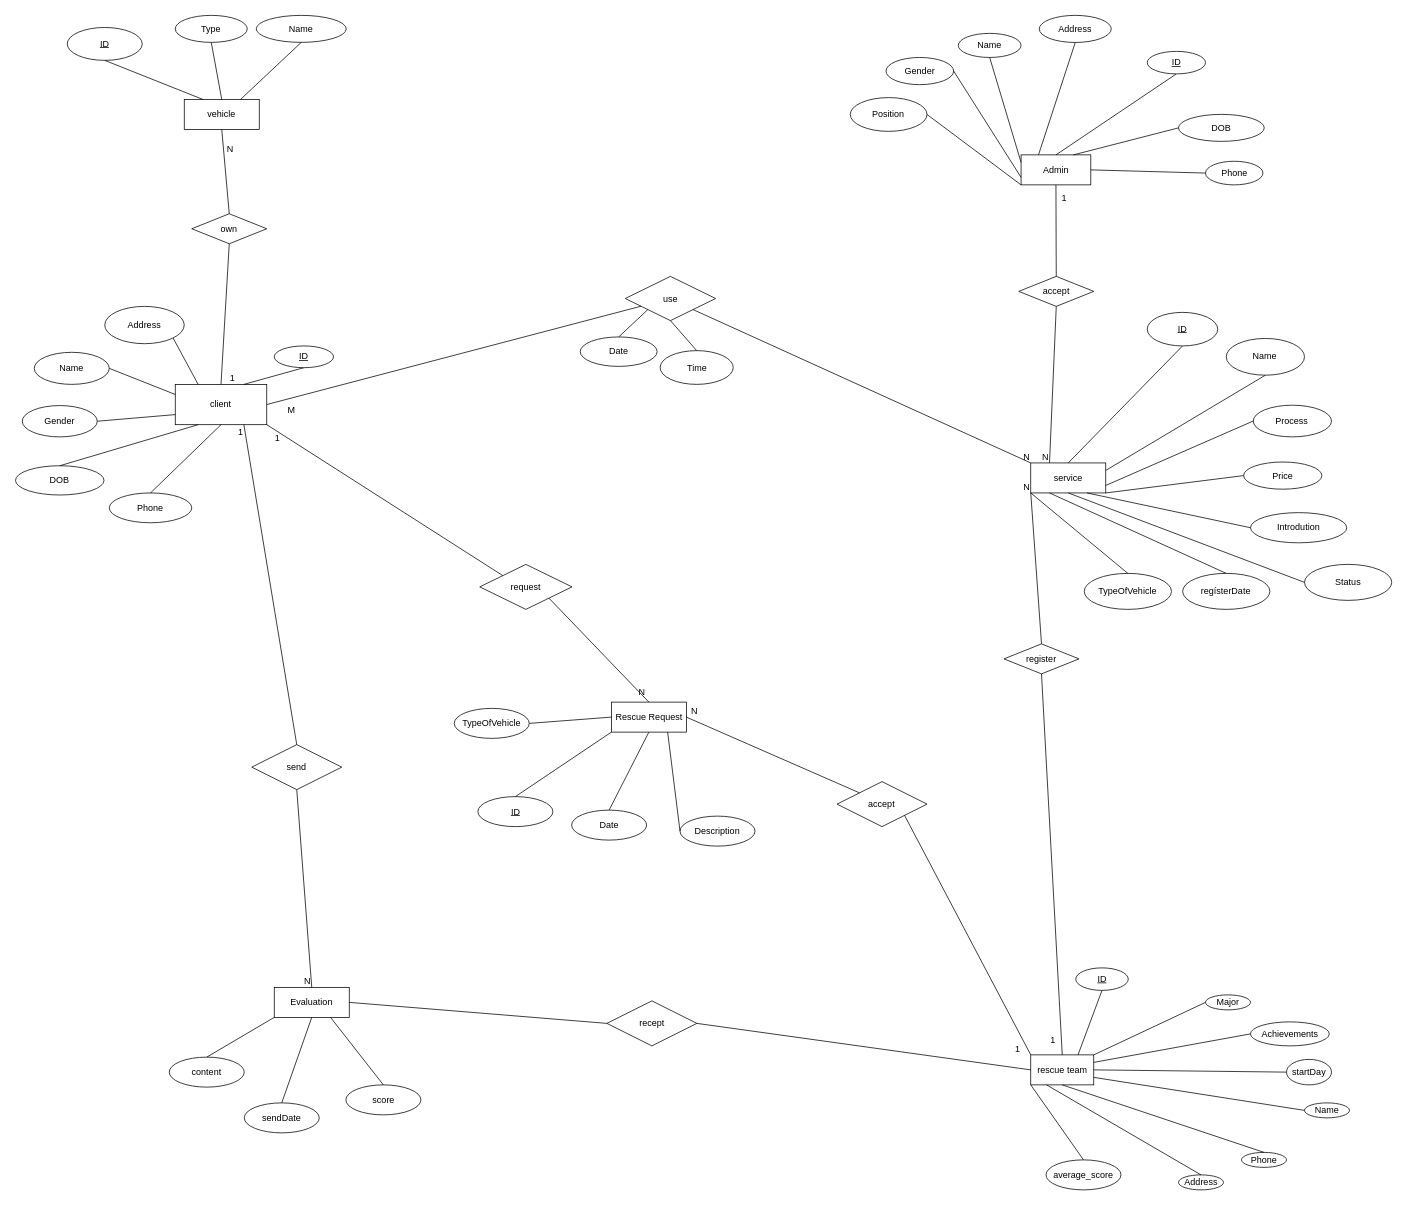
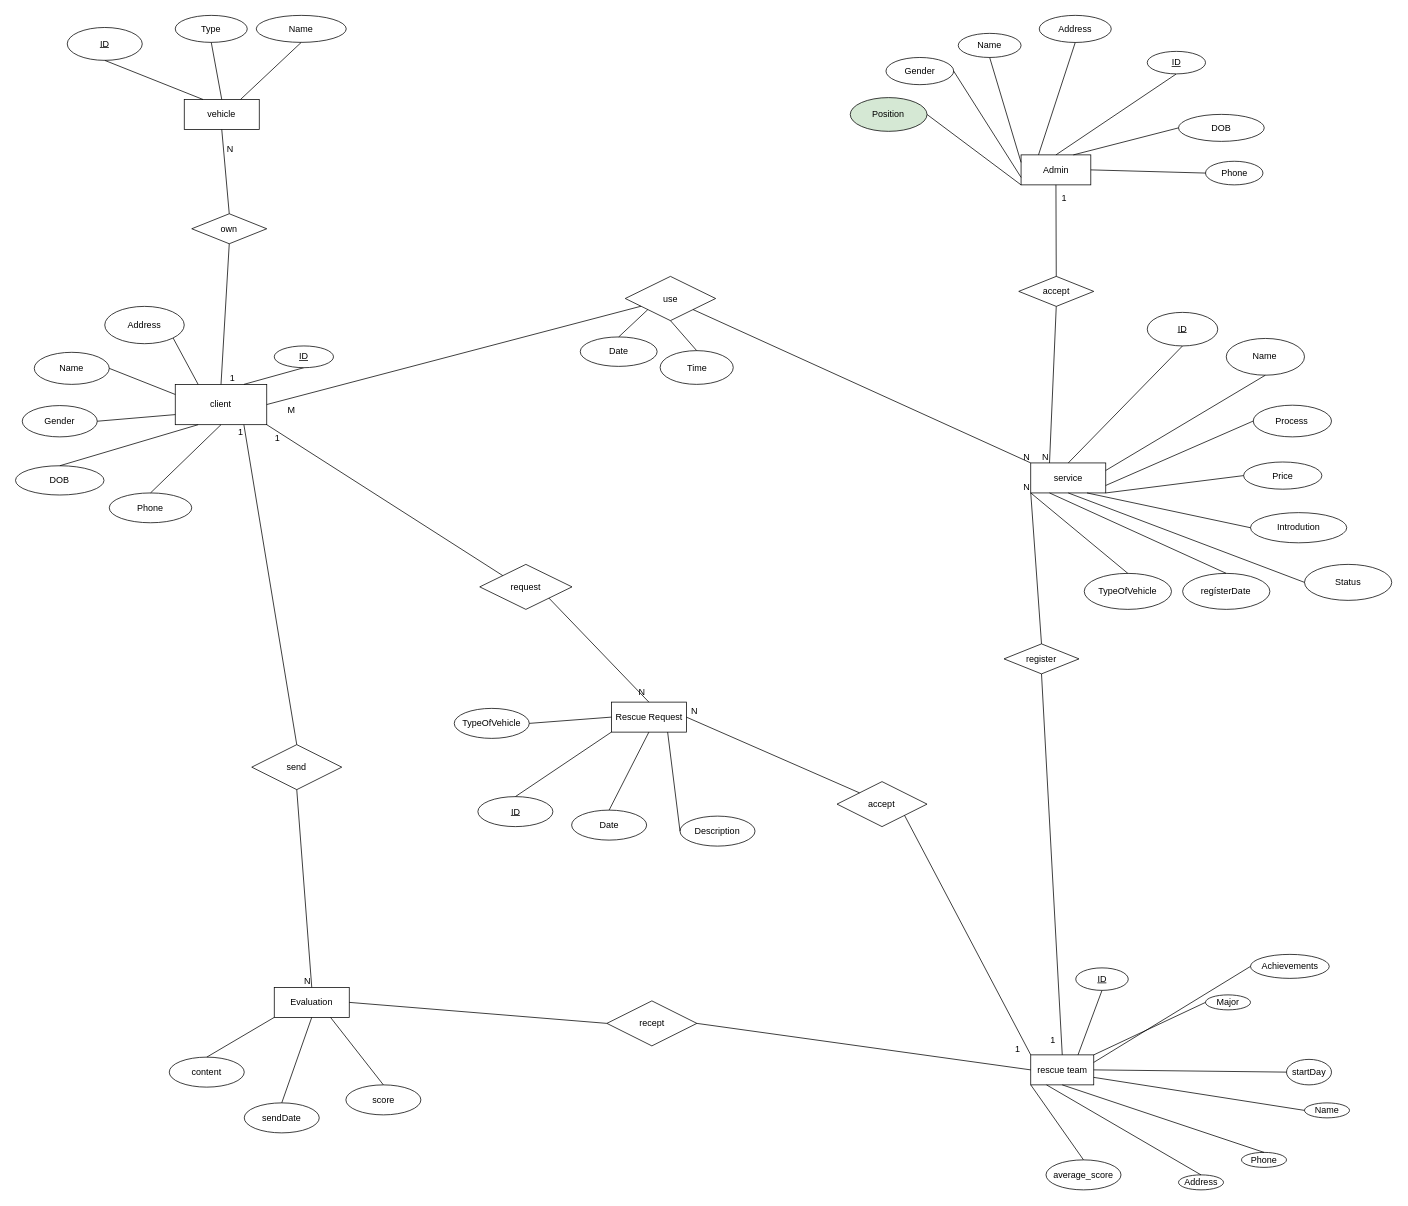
(889, 114) -> (889, 114)
(1290, 1034) -> (1290, 966)
